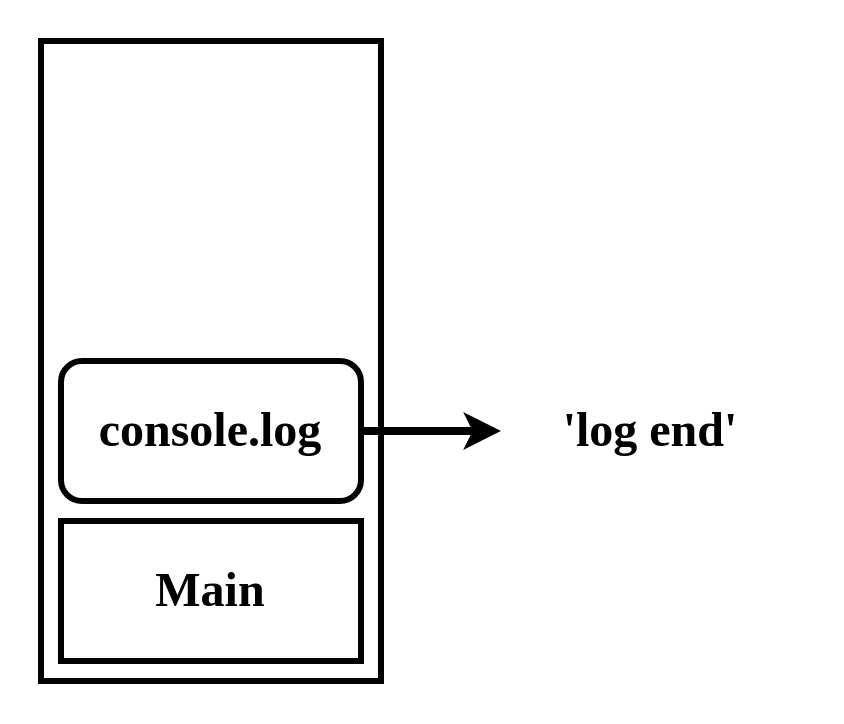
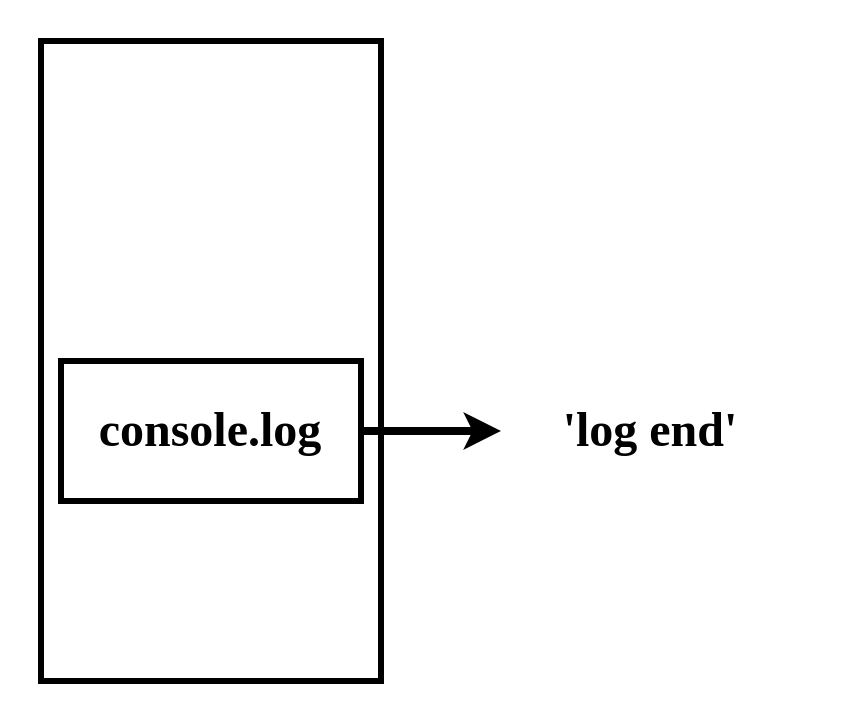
(211, 431) -> (211, 431)
(211, 591) -> none
